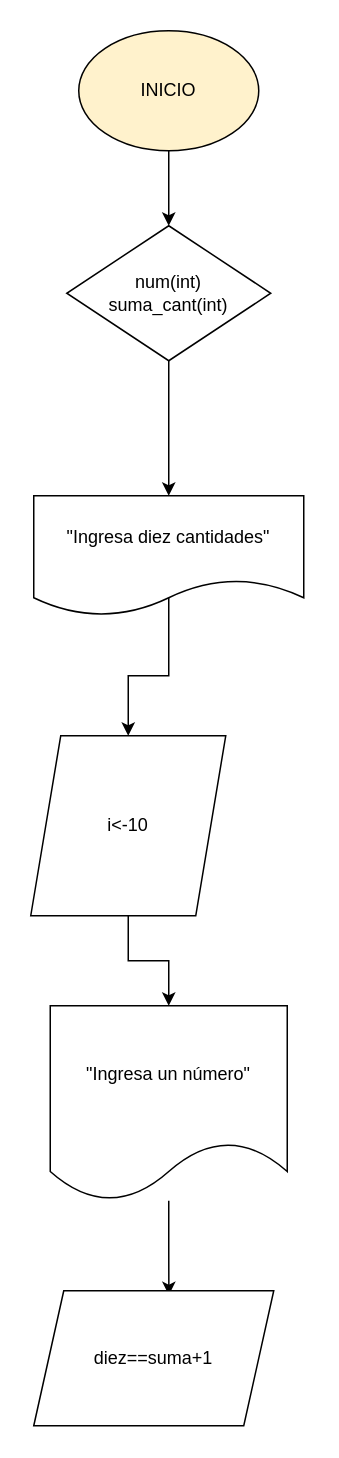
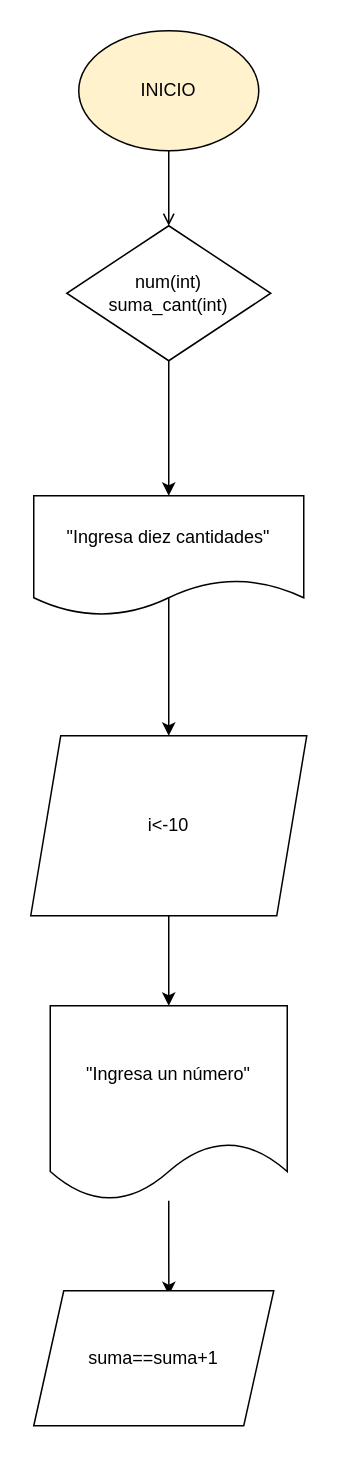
(169, 214) -> (169, 216)
(128, 826) -> (169, 826)
(154, 1358) -> (154, 1358)
